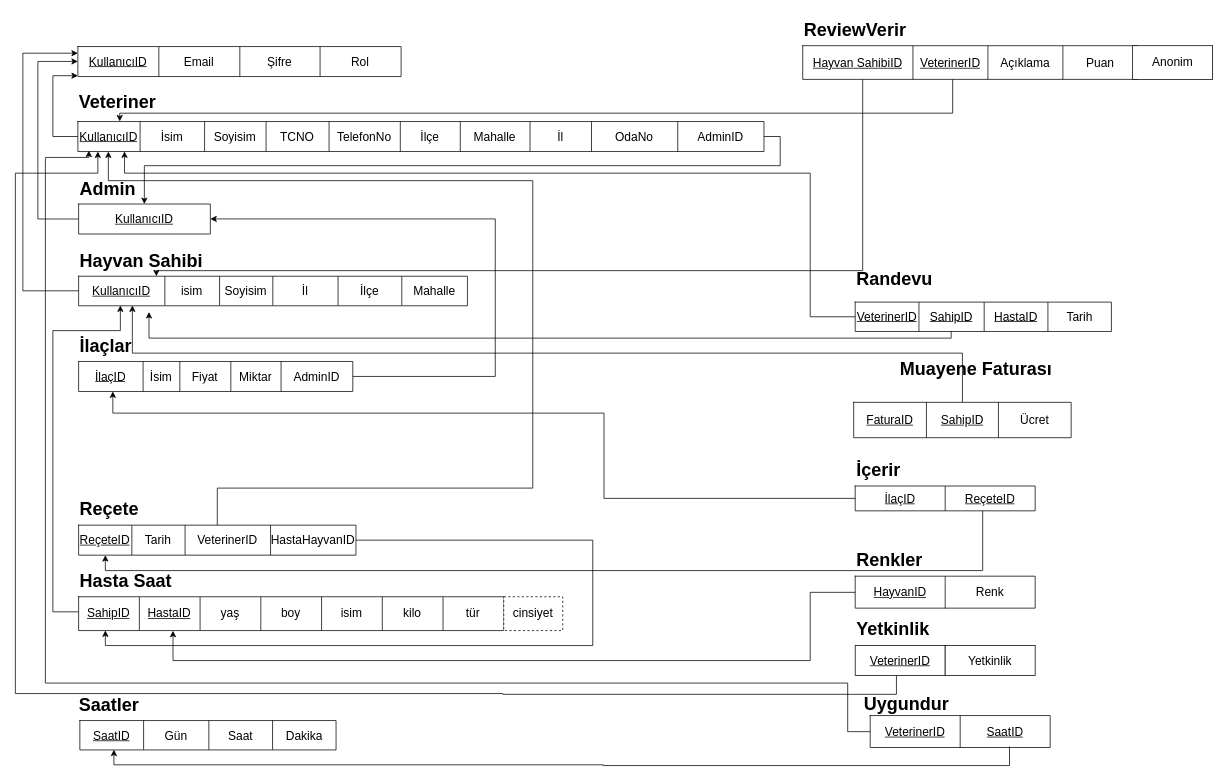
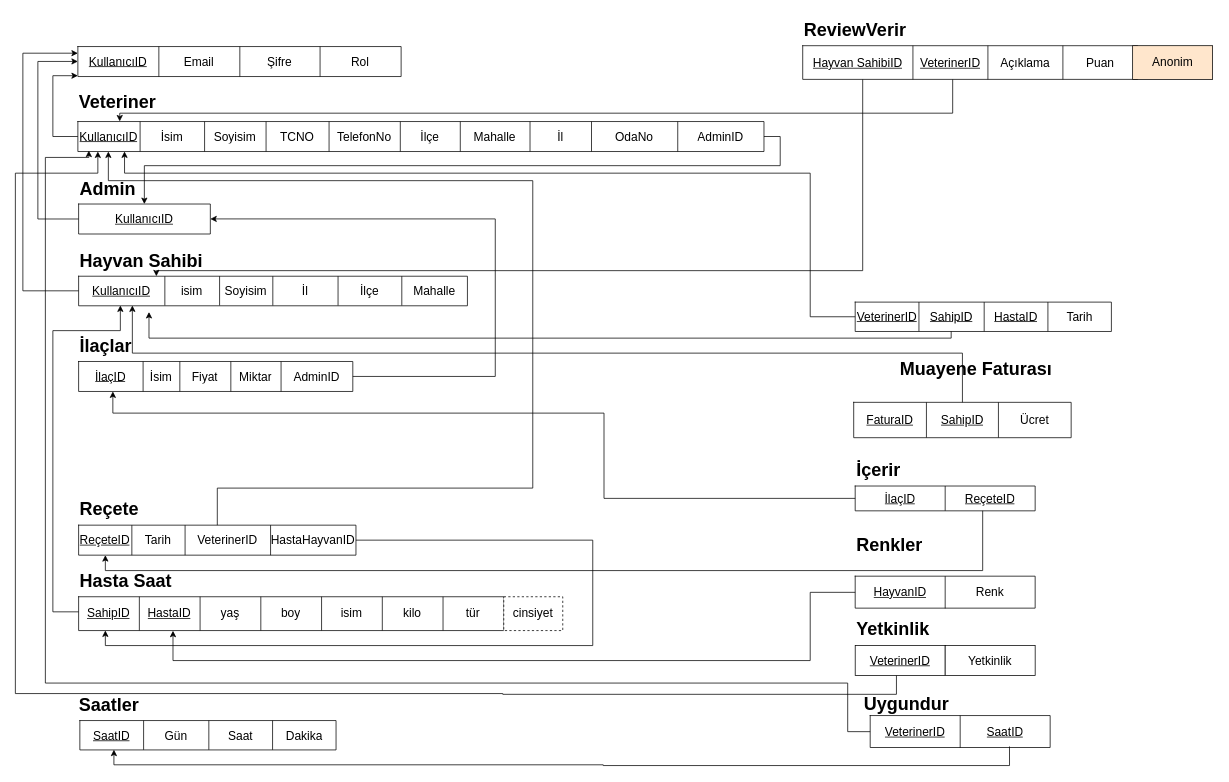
(1173, 62) -> (1173, 62)
(909, 279) -> none
(893, 560) -> (893, 545)
